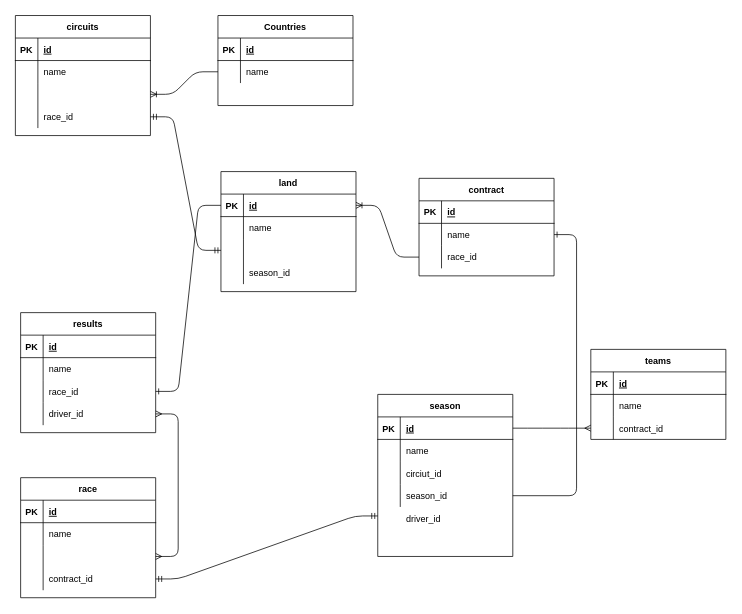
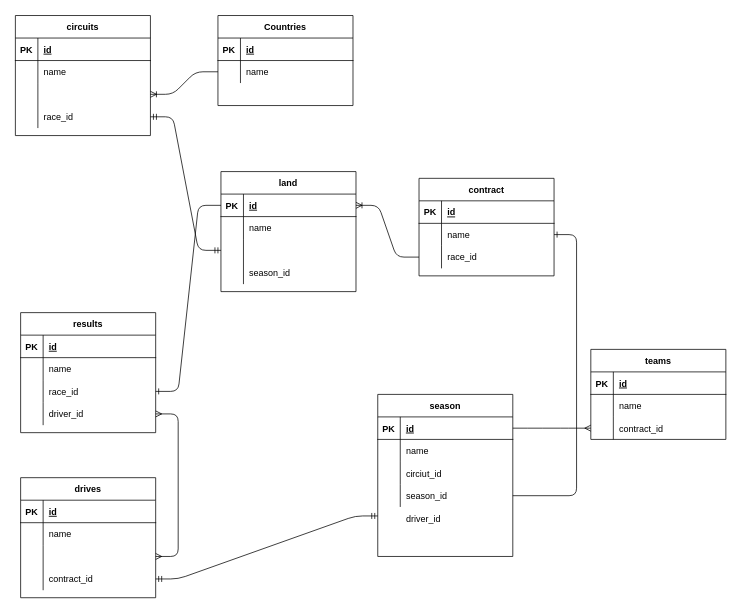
(88, 489) -> (88, 489)
